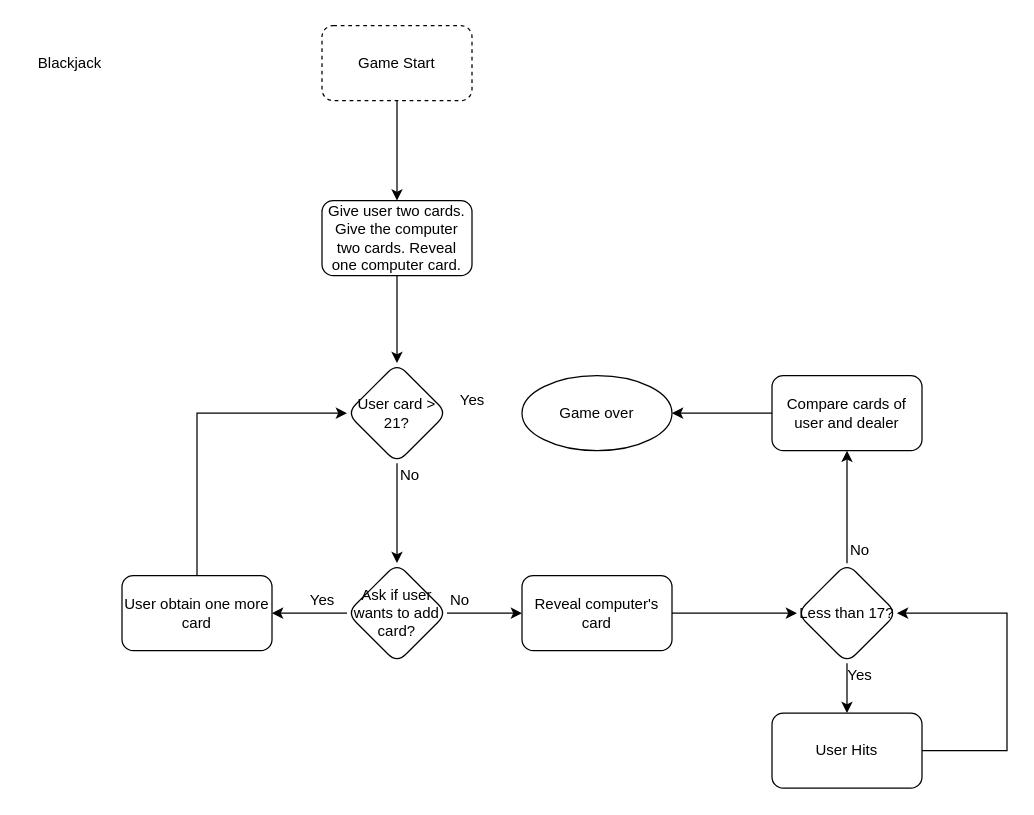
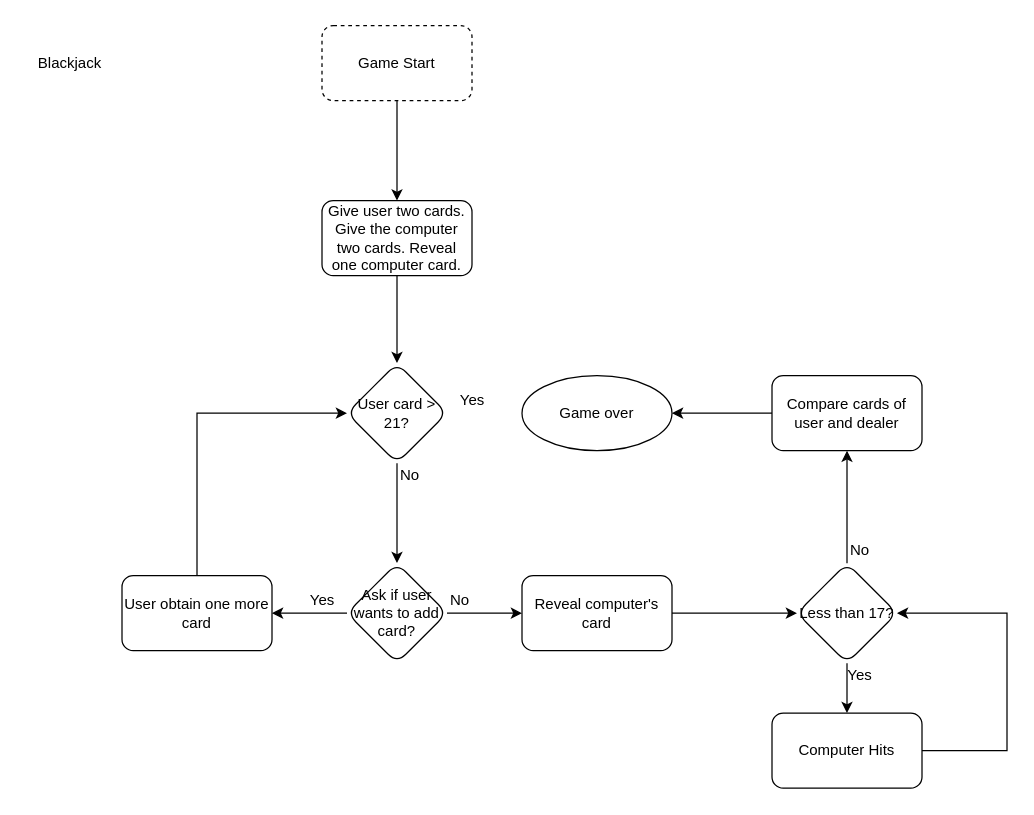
(847, 751) -> (847, 751)
